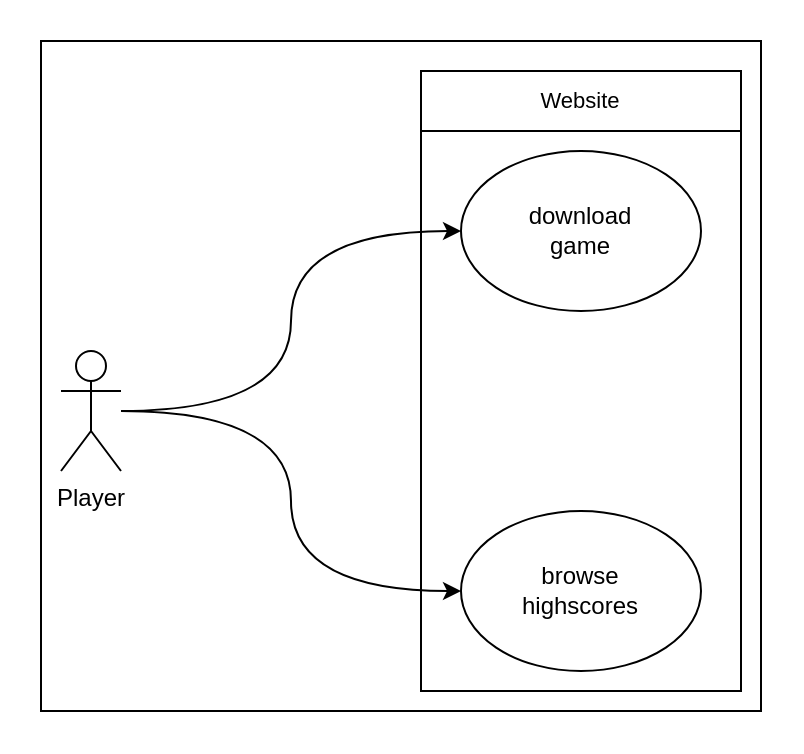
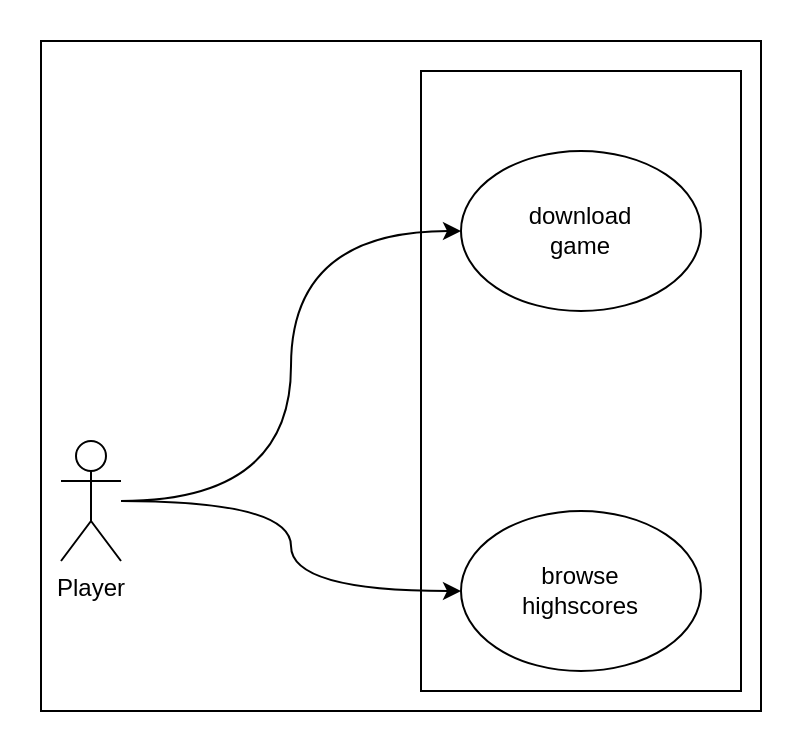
(581, 101) -> none
(91, 411) -> (91, 501)
